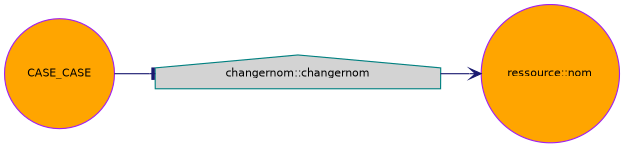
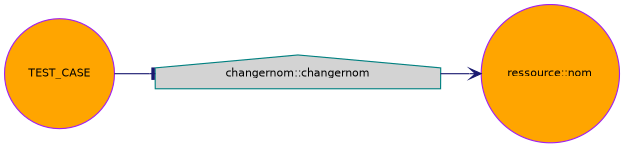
(60, 74) -> (60, 74)
